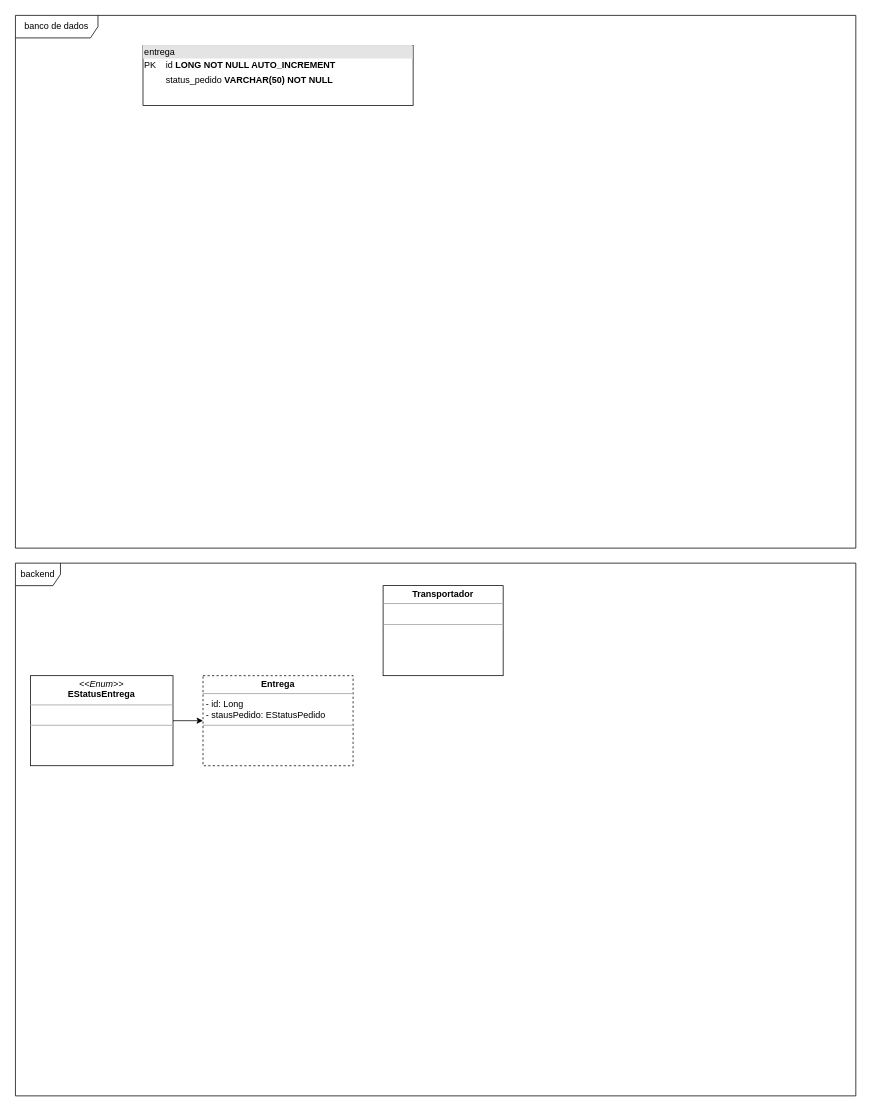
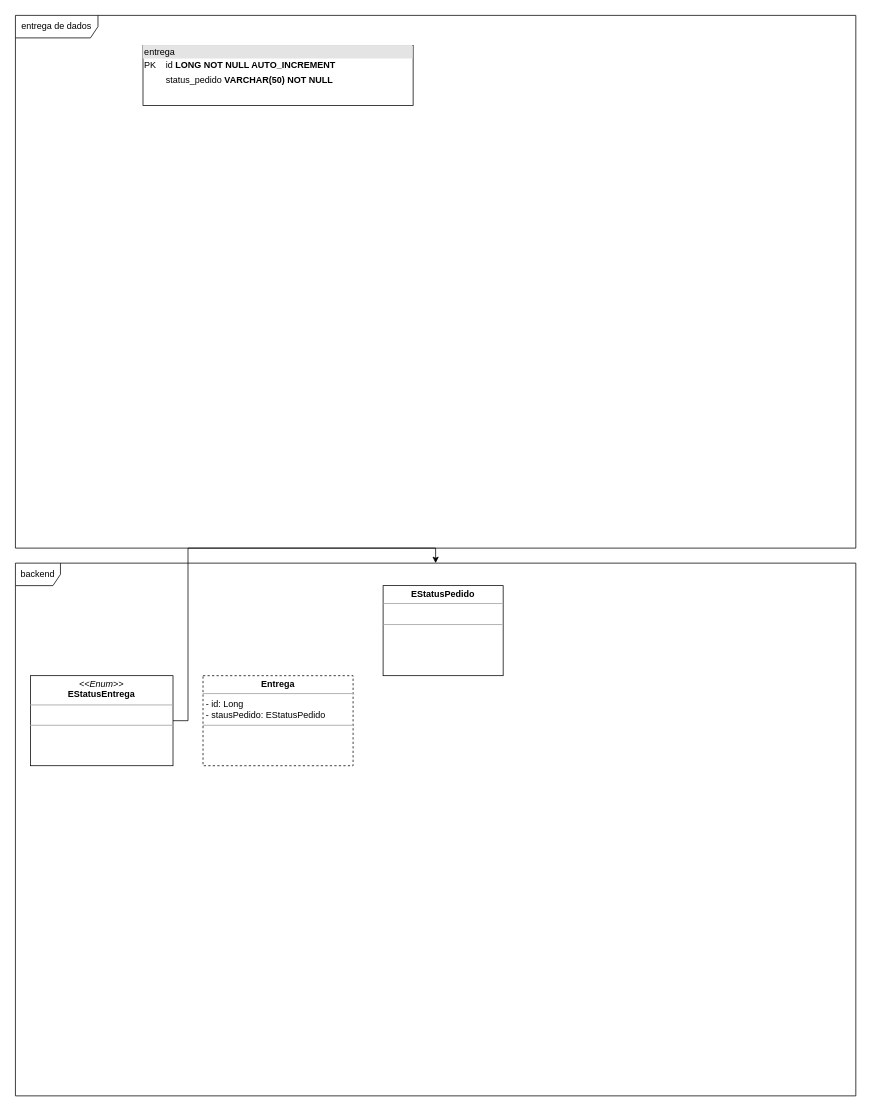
(57, 27) -> (57, 27)
(416, 591) -> (414, 591)
(192, 720) -> (435, 553)
